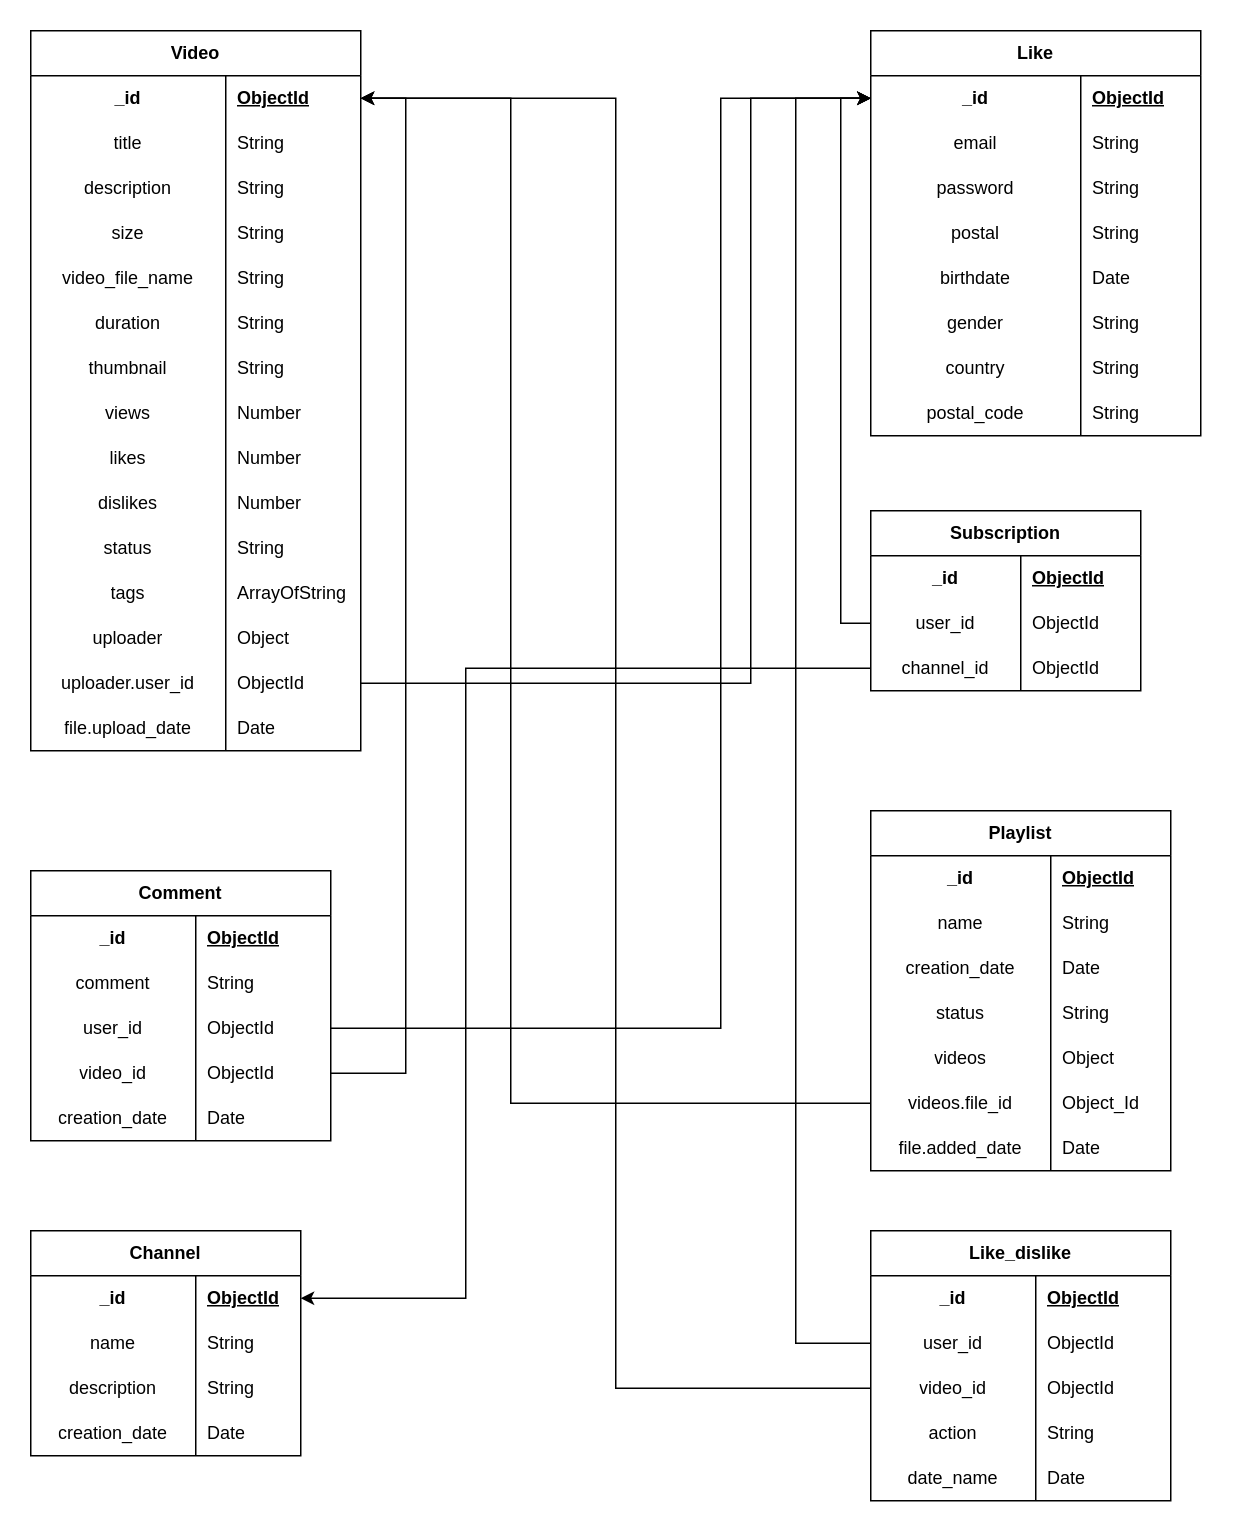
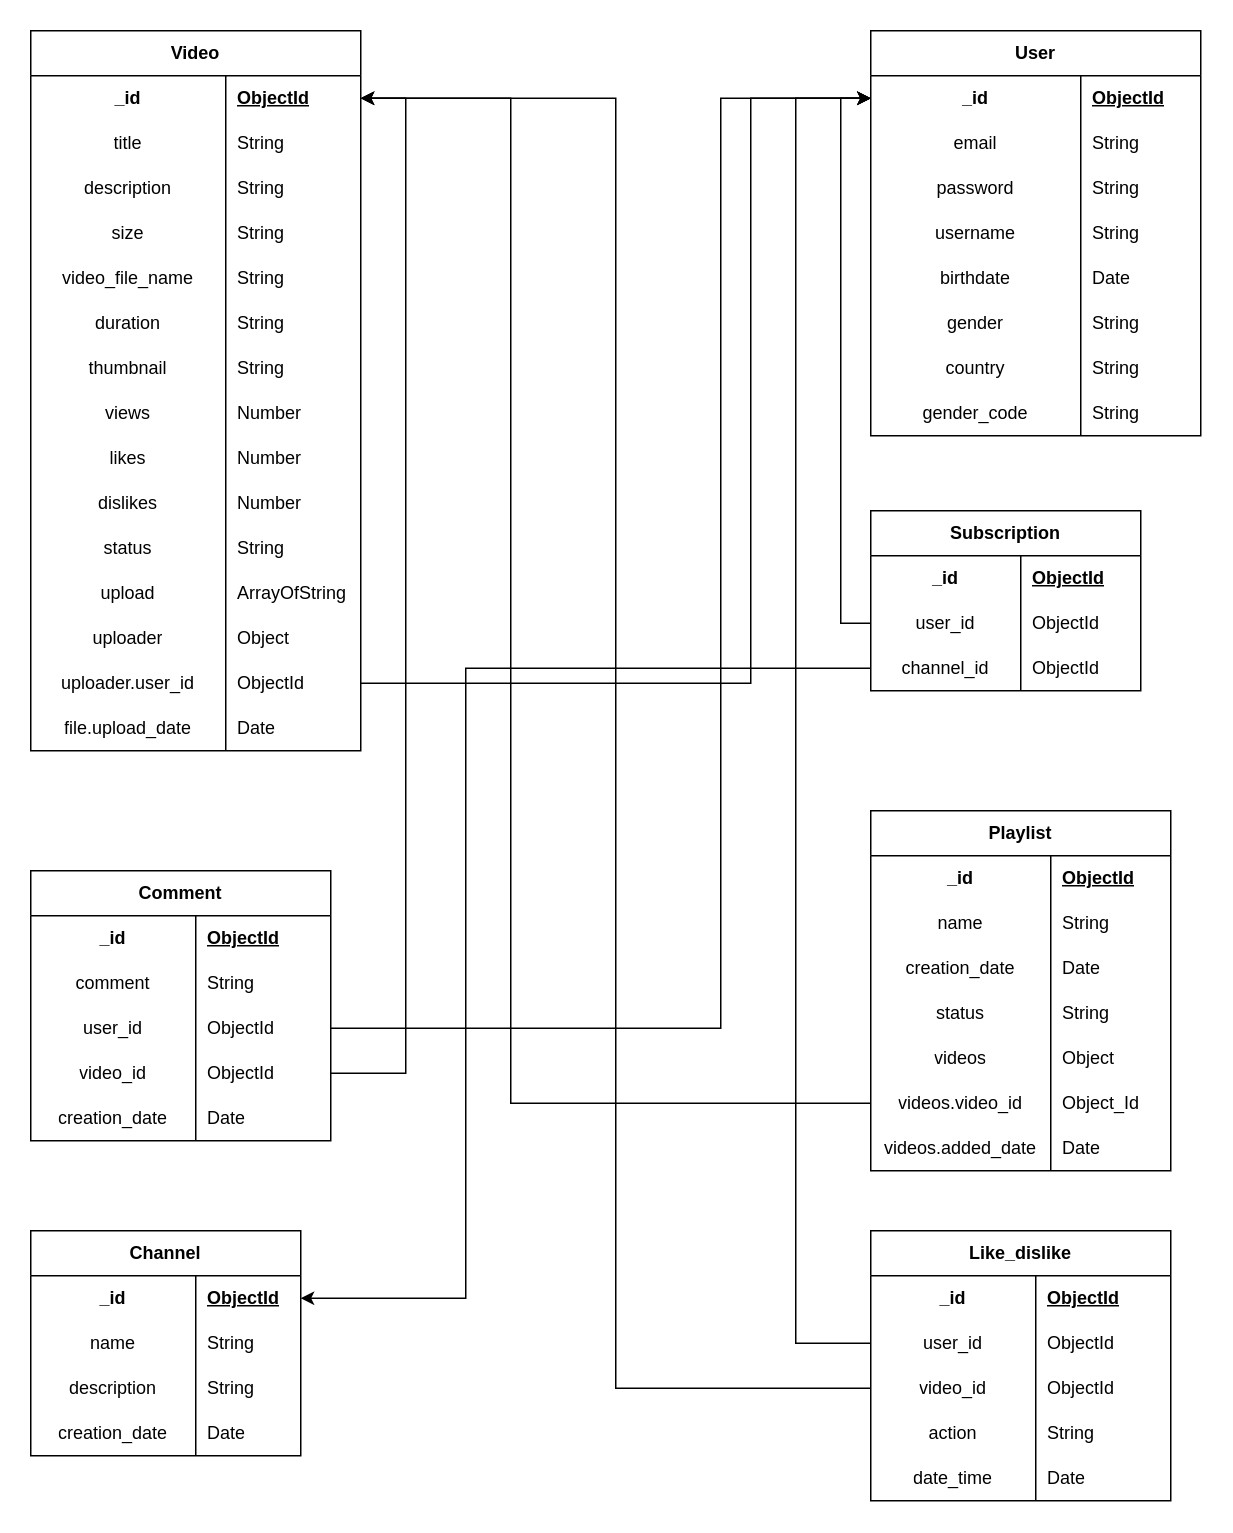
(1036, 53) -> (1036, 53)
(976, 233) -> (976, 233)
(976, 413) -> (976, 413)
(128, 593) -> (128, 593)
(961, 1103) -> (961, 1103)
(961, 1148) -> (961, 1148)
(953, 1478) -> (953, 1478)
